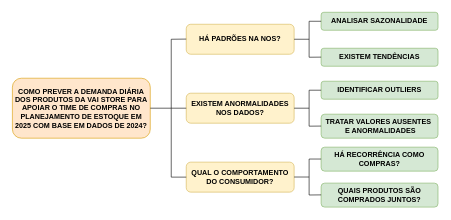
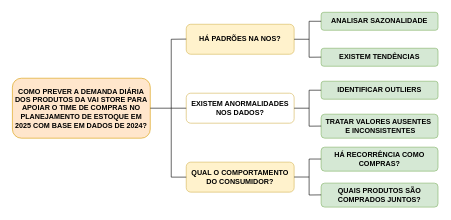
(240, 108) -> (240, 108)
(380, 126) -> (380, 126)
